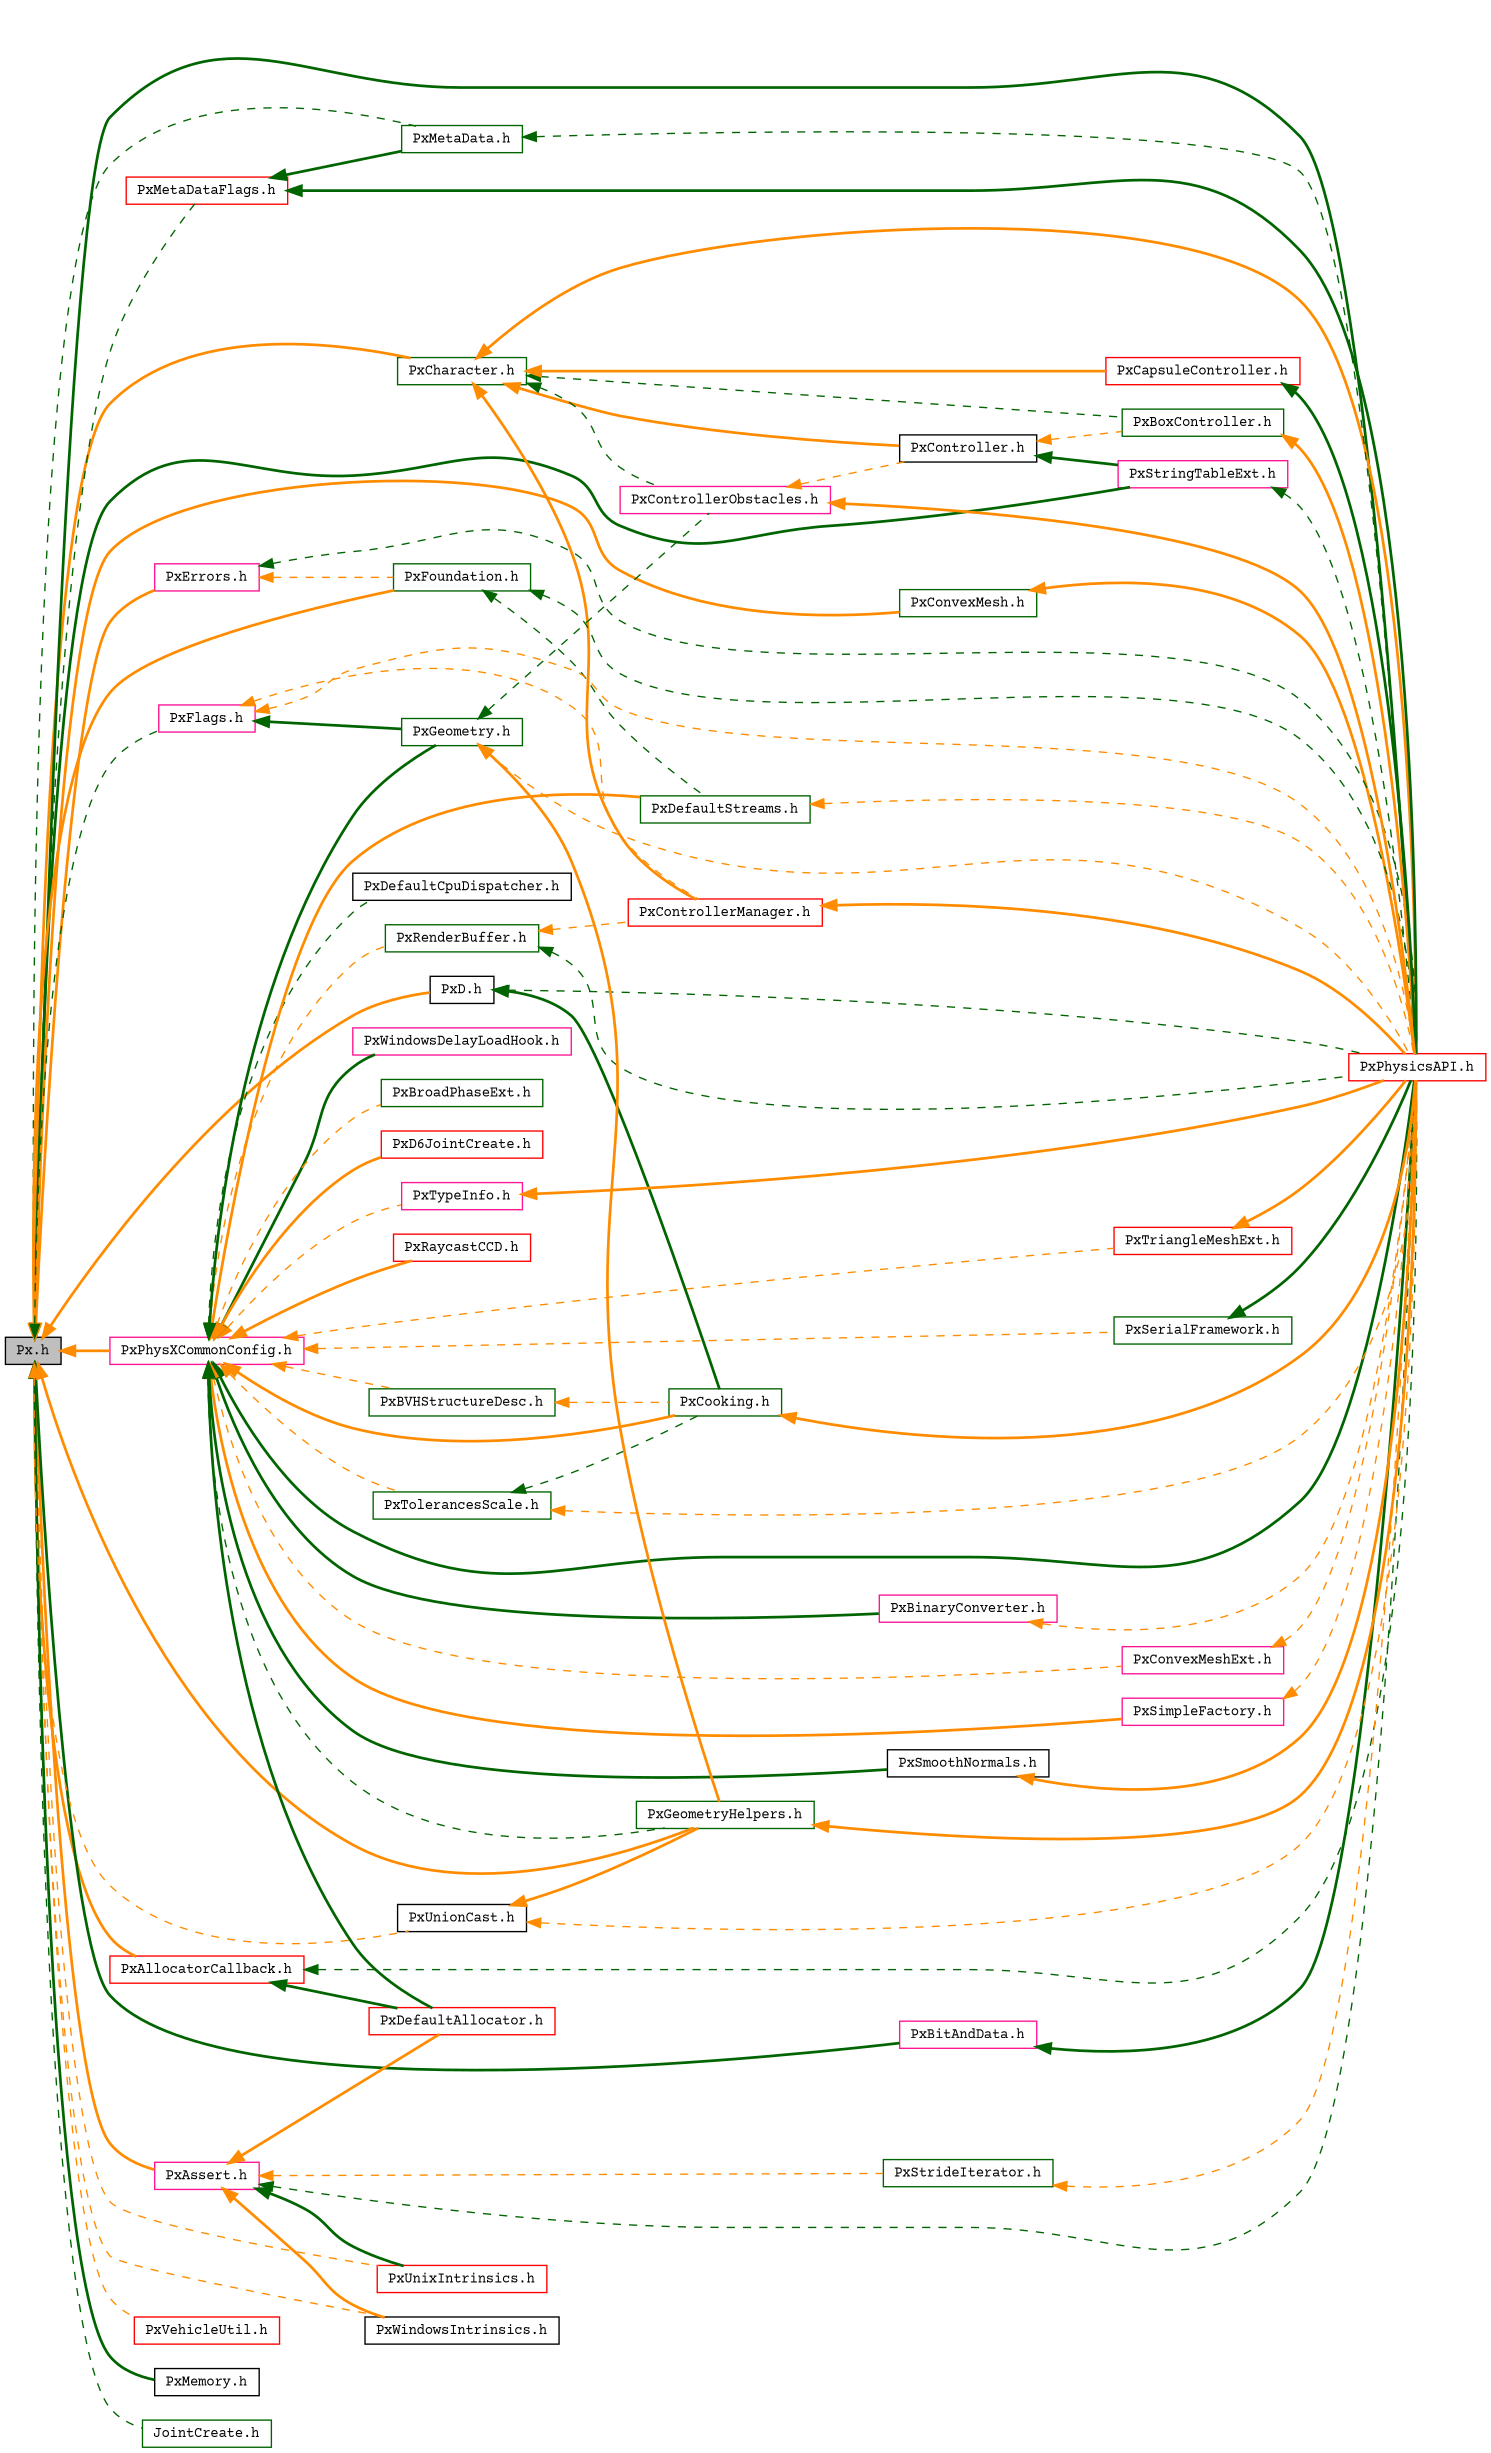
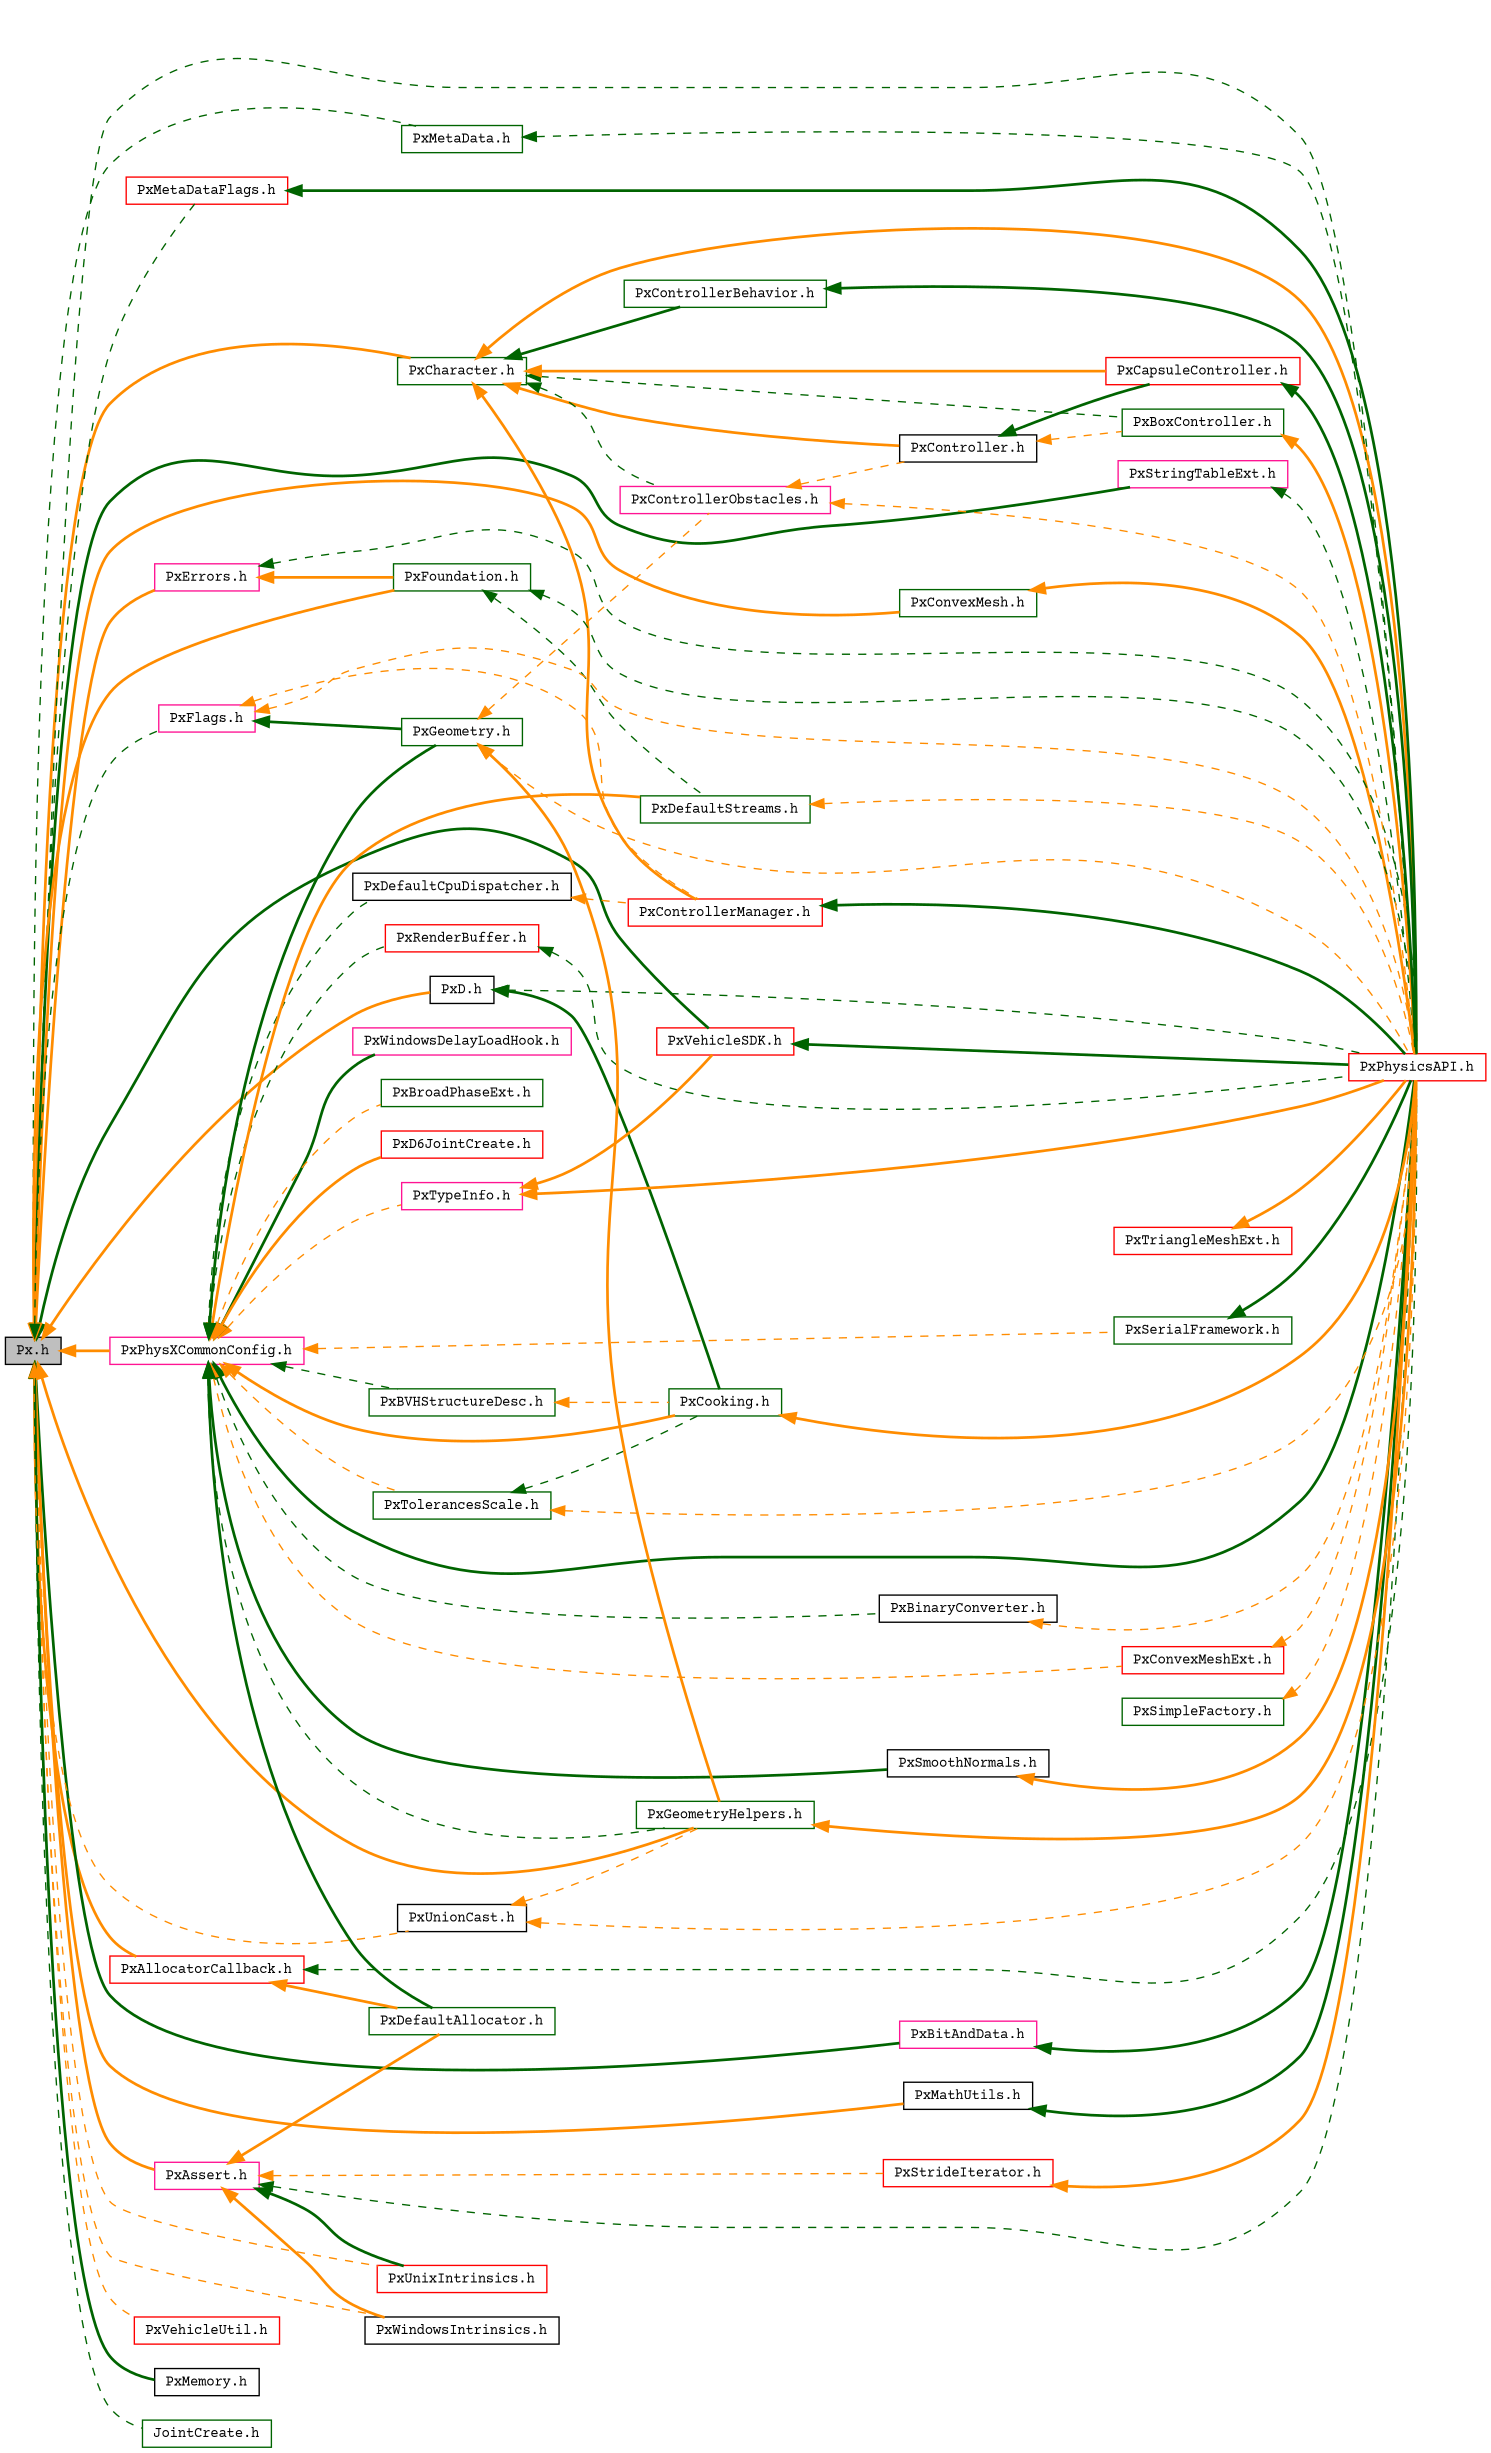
(564, 88) -> (564, 88)
(343, 163) -> none
none -> (725, 294)
(1085, 461) -> (1081, 405)
(333, 577) -> (333, 577)
(1304, 596) -> (1304, 596)
(615, 597) -> (615, 597)
(1138, 925) -> (1138, 925)
(584, 926) -> (611, 901)
(462, 938) -> (462, 938)
none -> (725, 1041)
(289, 1045) -> (289, 1045)
(462, 1248) -> none
(705, 1287) -> none
(341, 1378) -> (341, 1378)
(491, 1609) -> (491, 1609)
(968, 1609) -> (968, 1609)
(1203, 1660) -> (1203, 1660)
(1203, 1712) -> (1203, 1712)
(563, 1728) -> none
(1364, 1826) -> (1351, 1923)
(613, 1868) -> (613, 1868)
(341, 1997) -> (341, 1997)
(462, 2021) -> (462, 2021)
none -> (968, 2096)
(968, 2173) -> (968, 2173)
